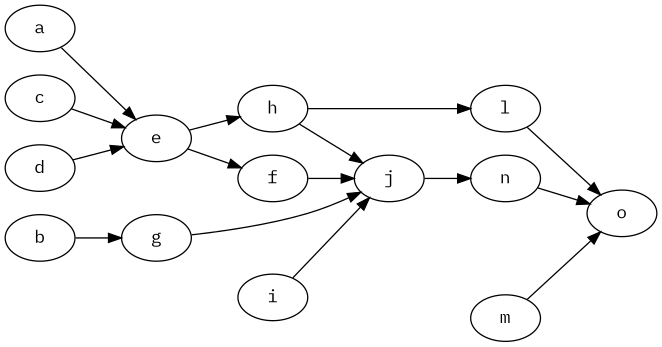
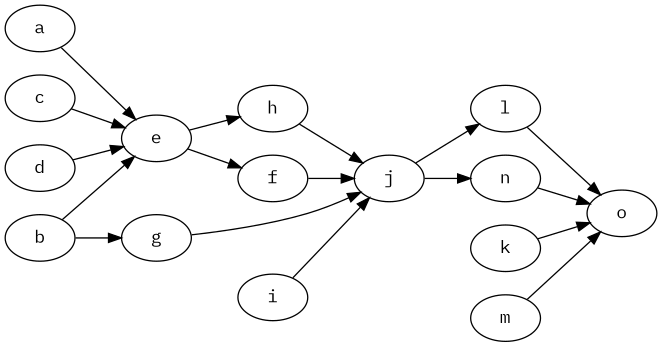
(383, 109) -> (442, 147)
none -> (93, 192)
none -> (506, 248)
